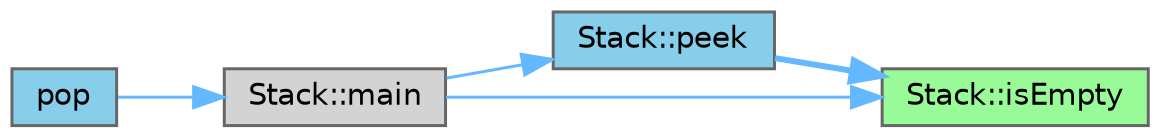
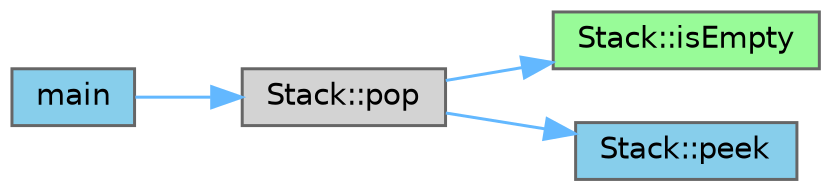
(813, 64) -> none
(64, 97) -> (73, 97)
(335, 97) -> (344, 97)
